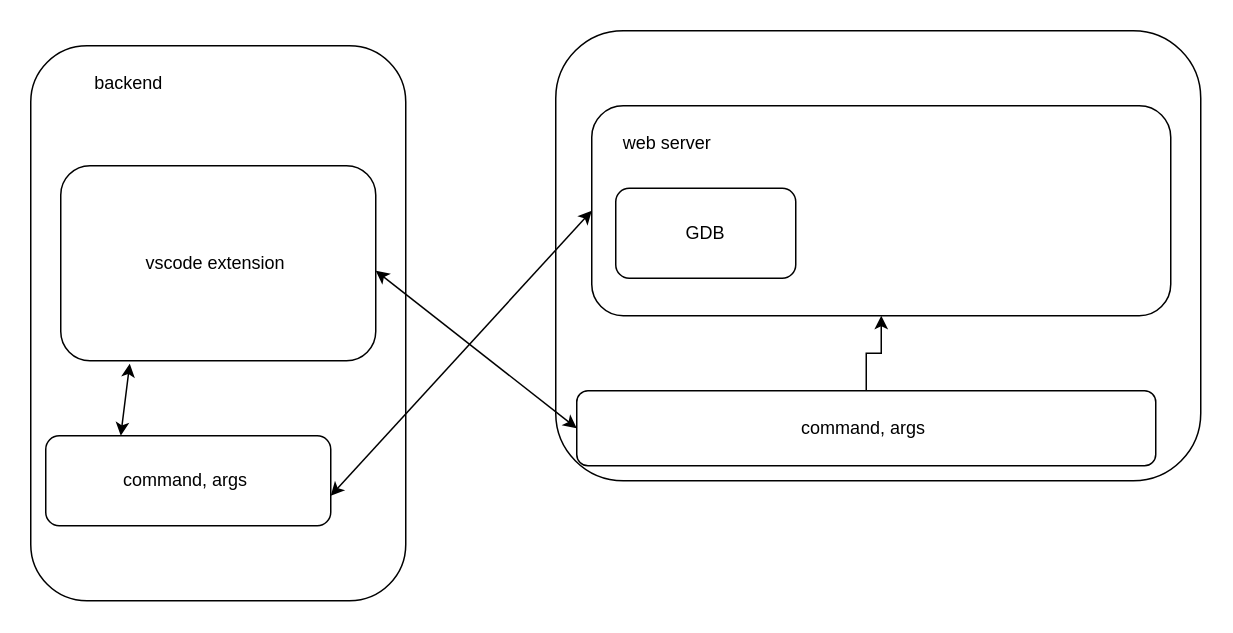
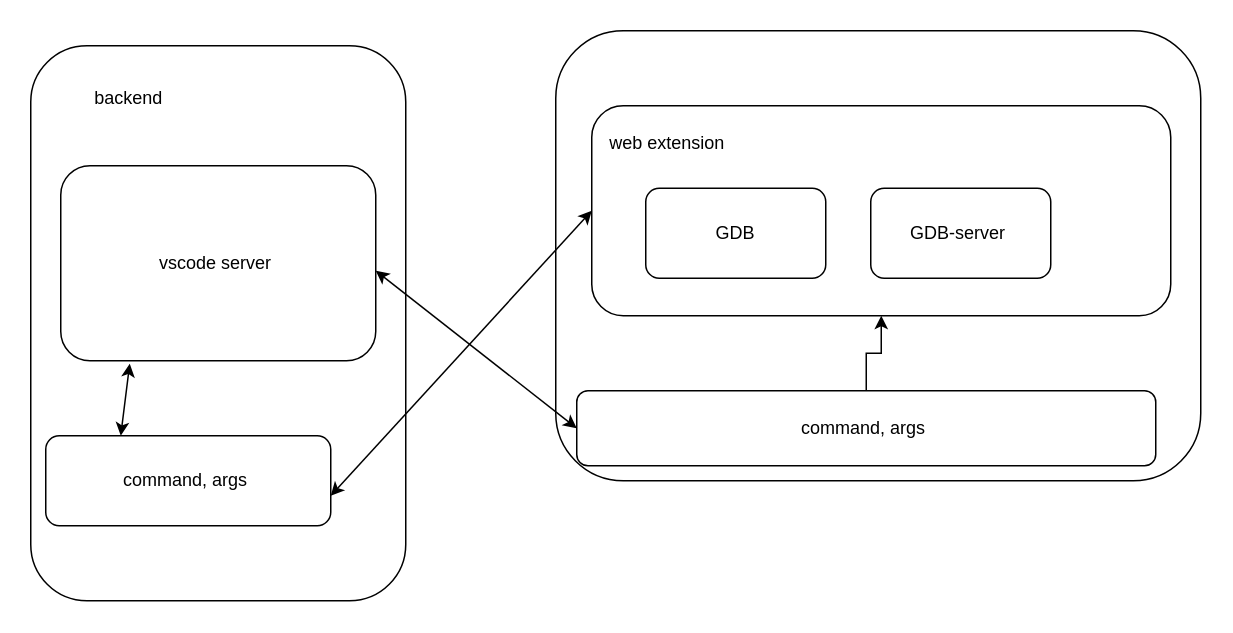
(128, 83) -> (128, 98)
(668, 143) -> (668, 143)
(706, 233) -> (736, 233)
none -> (961, 233)
(218, 263) -> (218, 263)
